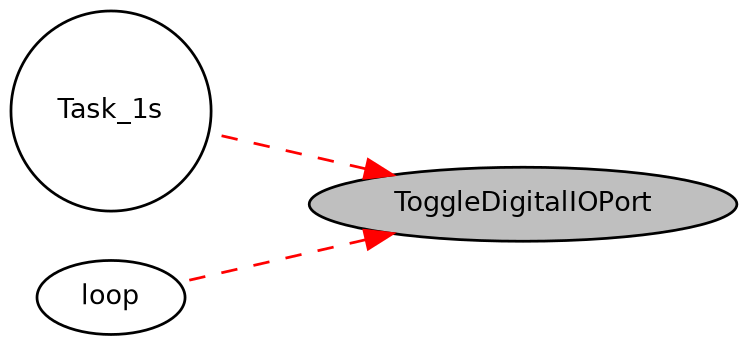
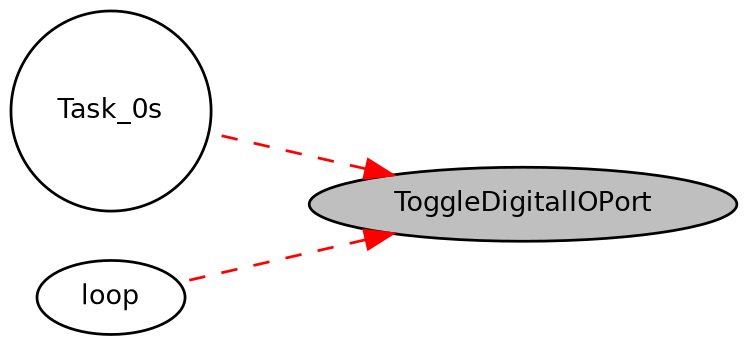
(111, 111) -> (111, 111)
